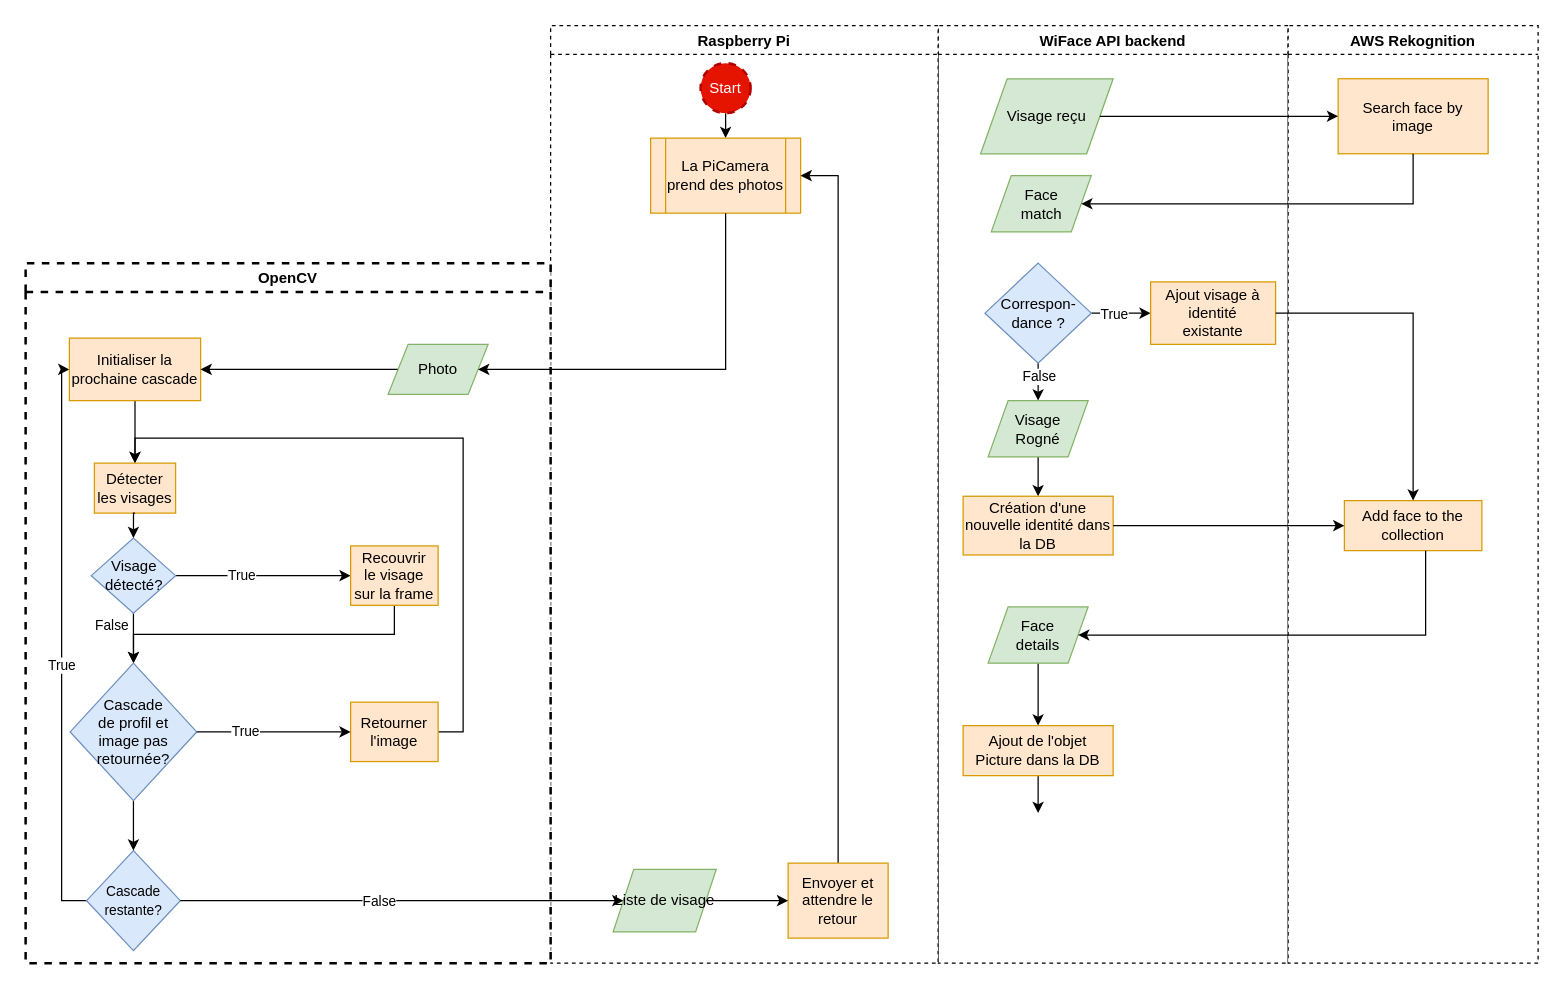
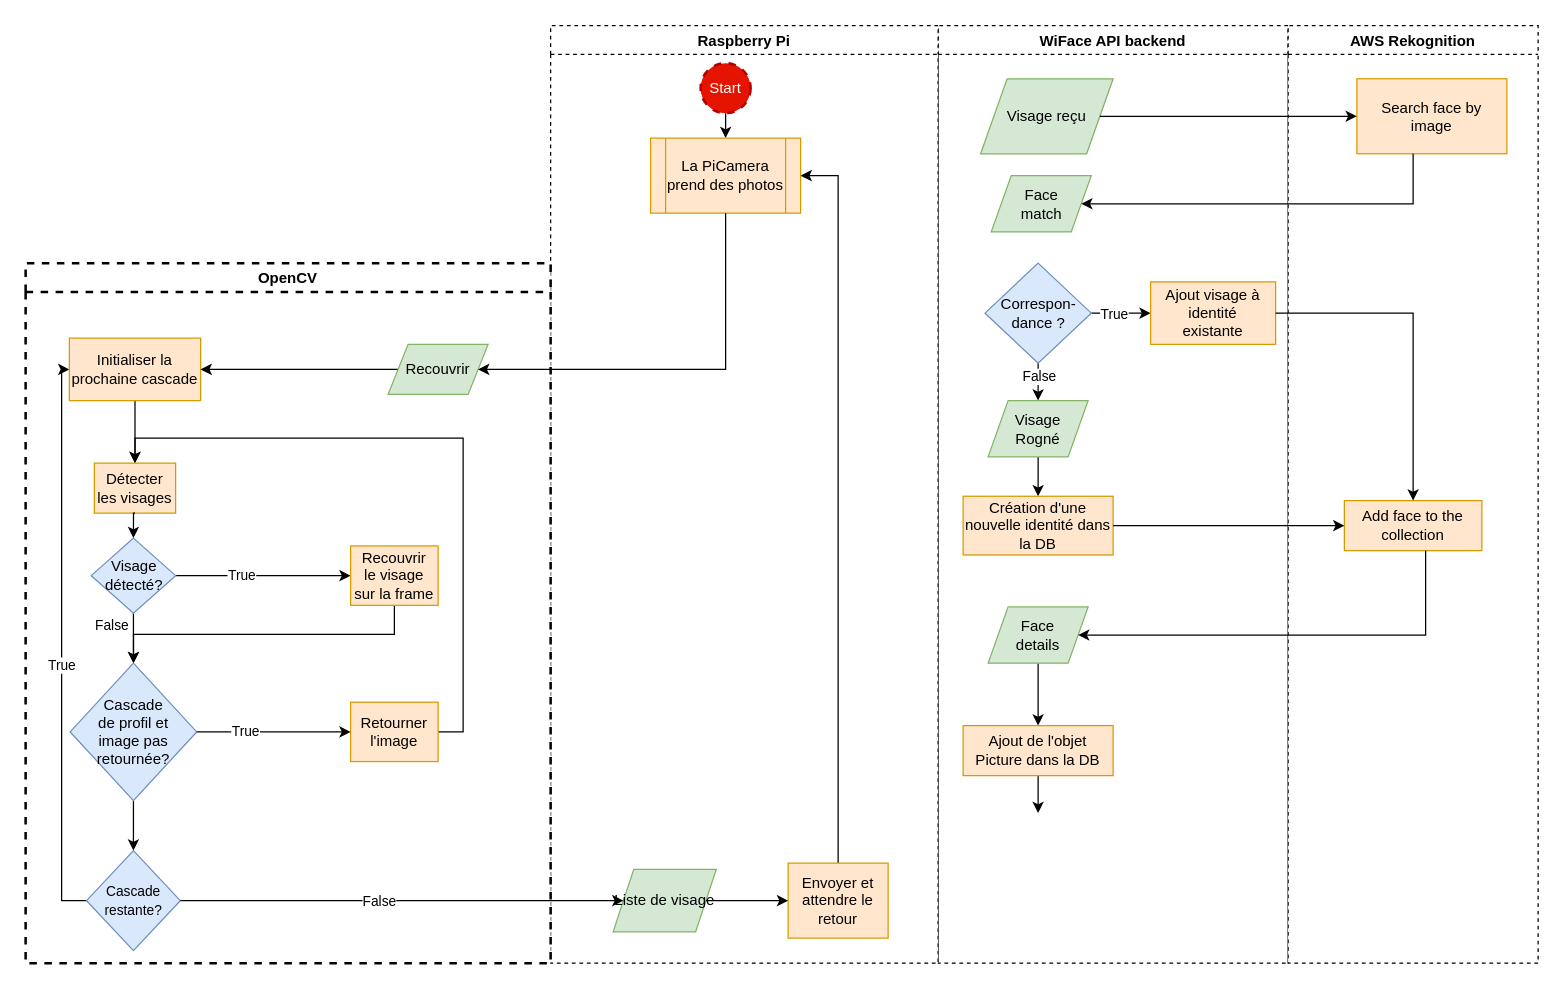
(1413, 116) -> (1432, 116)
(438, 369) -> (438, 369)
